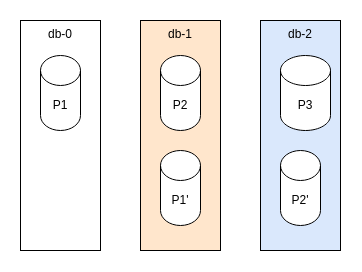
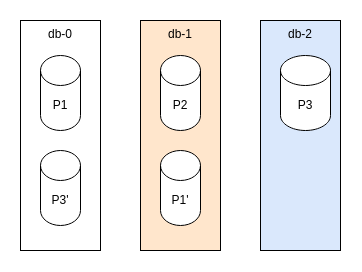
none -> (61, 188)
(301, 188) -> none
